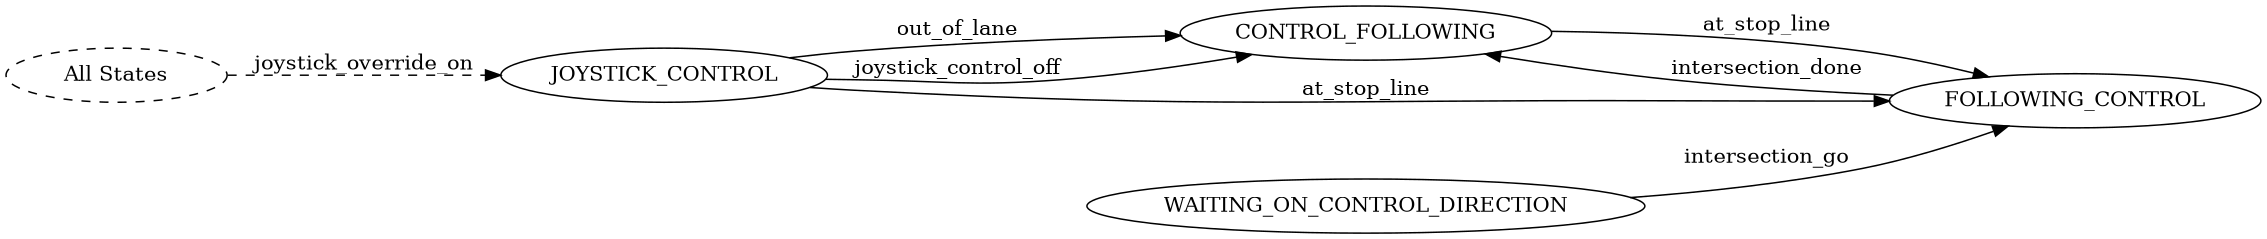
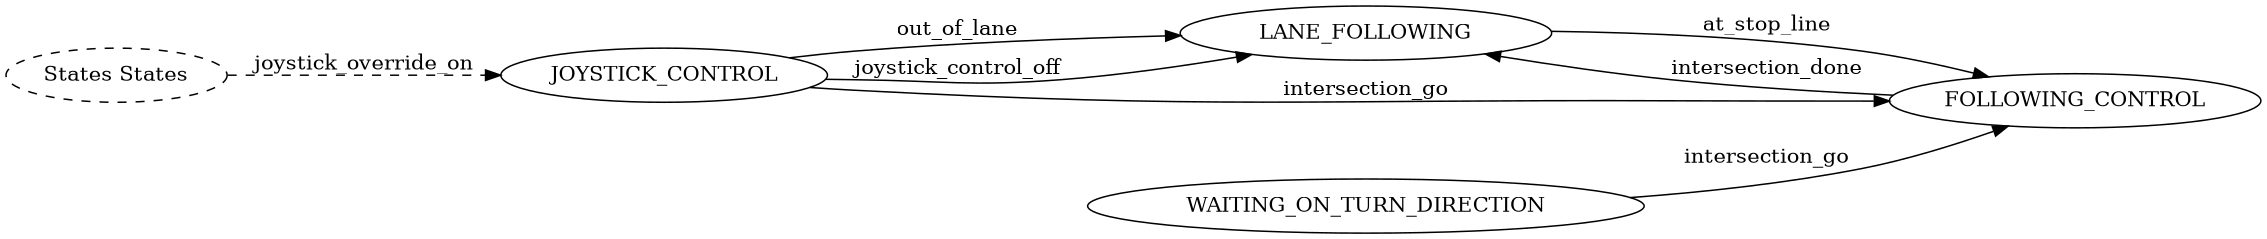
(1366, 33) -> (1366, 33)
(117, 75) -> (117, 75)
(1366, 89) -> (1366, 89)
(1366, 206) -> (1366, 206)
